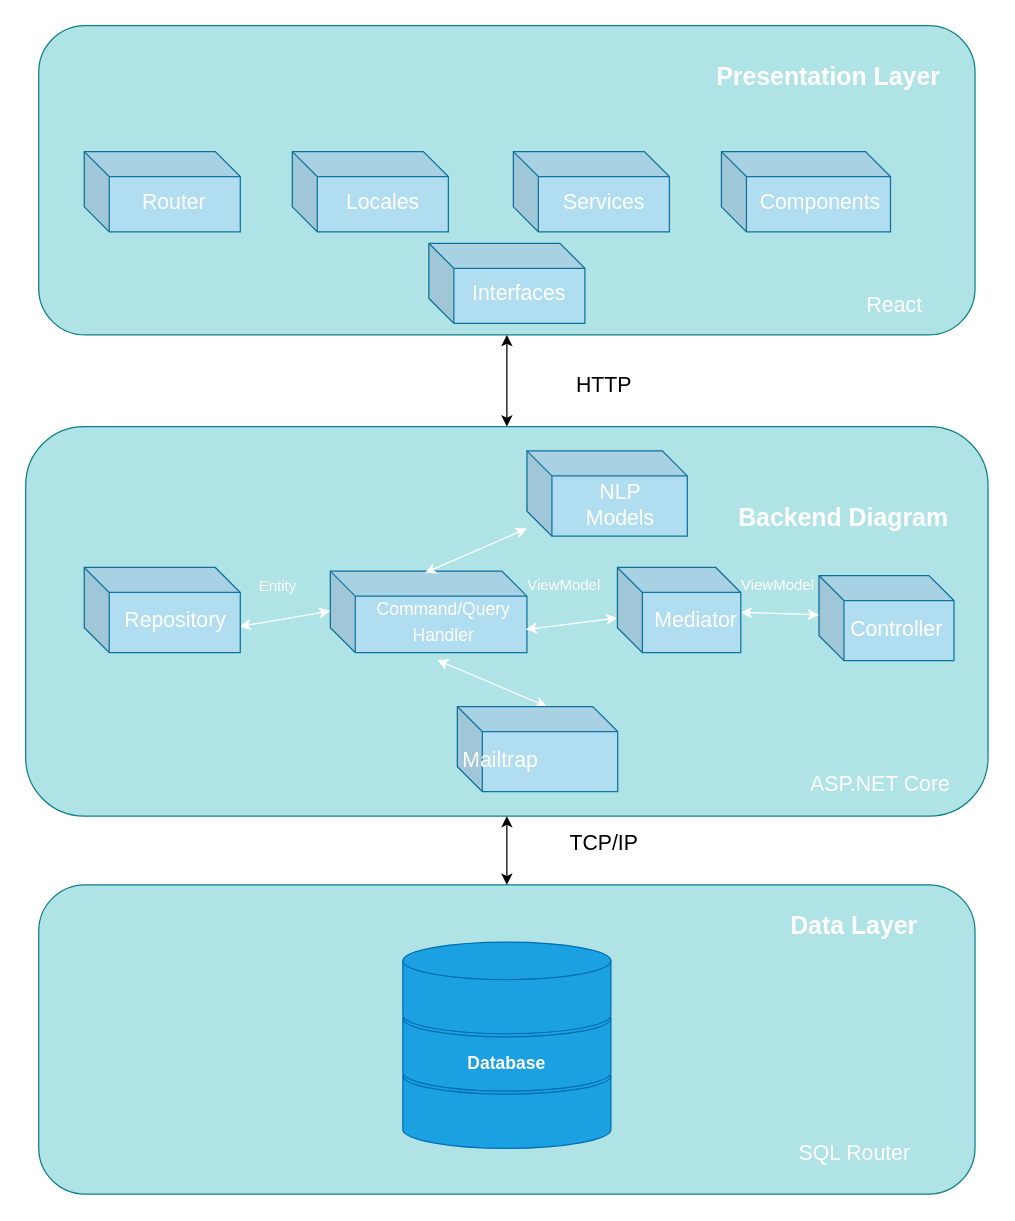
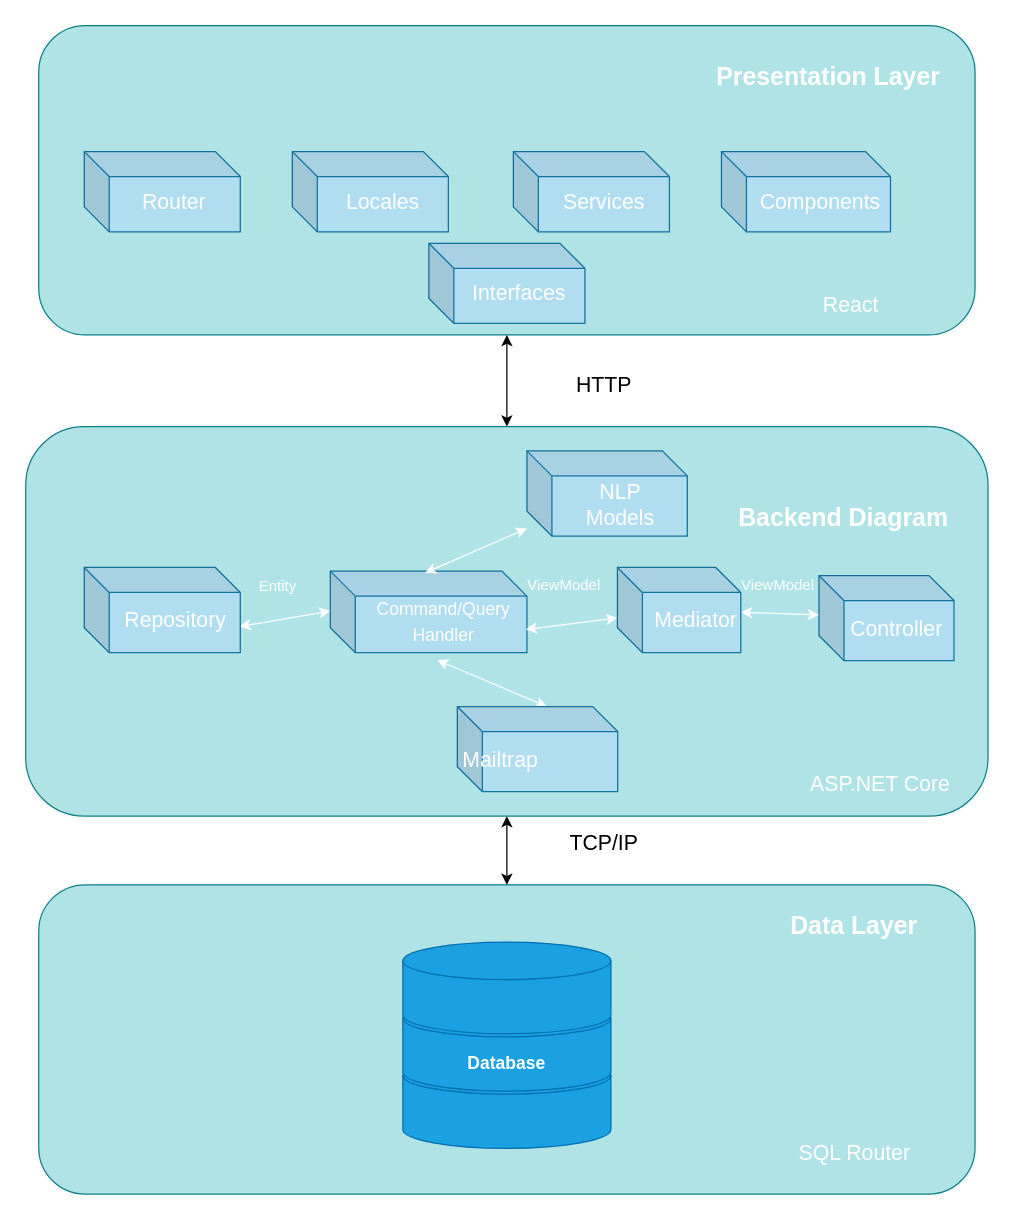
(895, 306) -> (852, 306)
